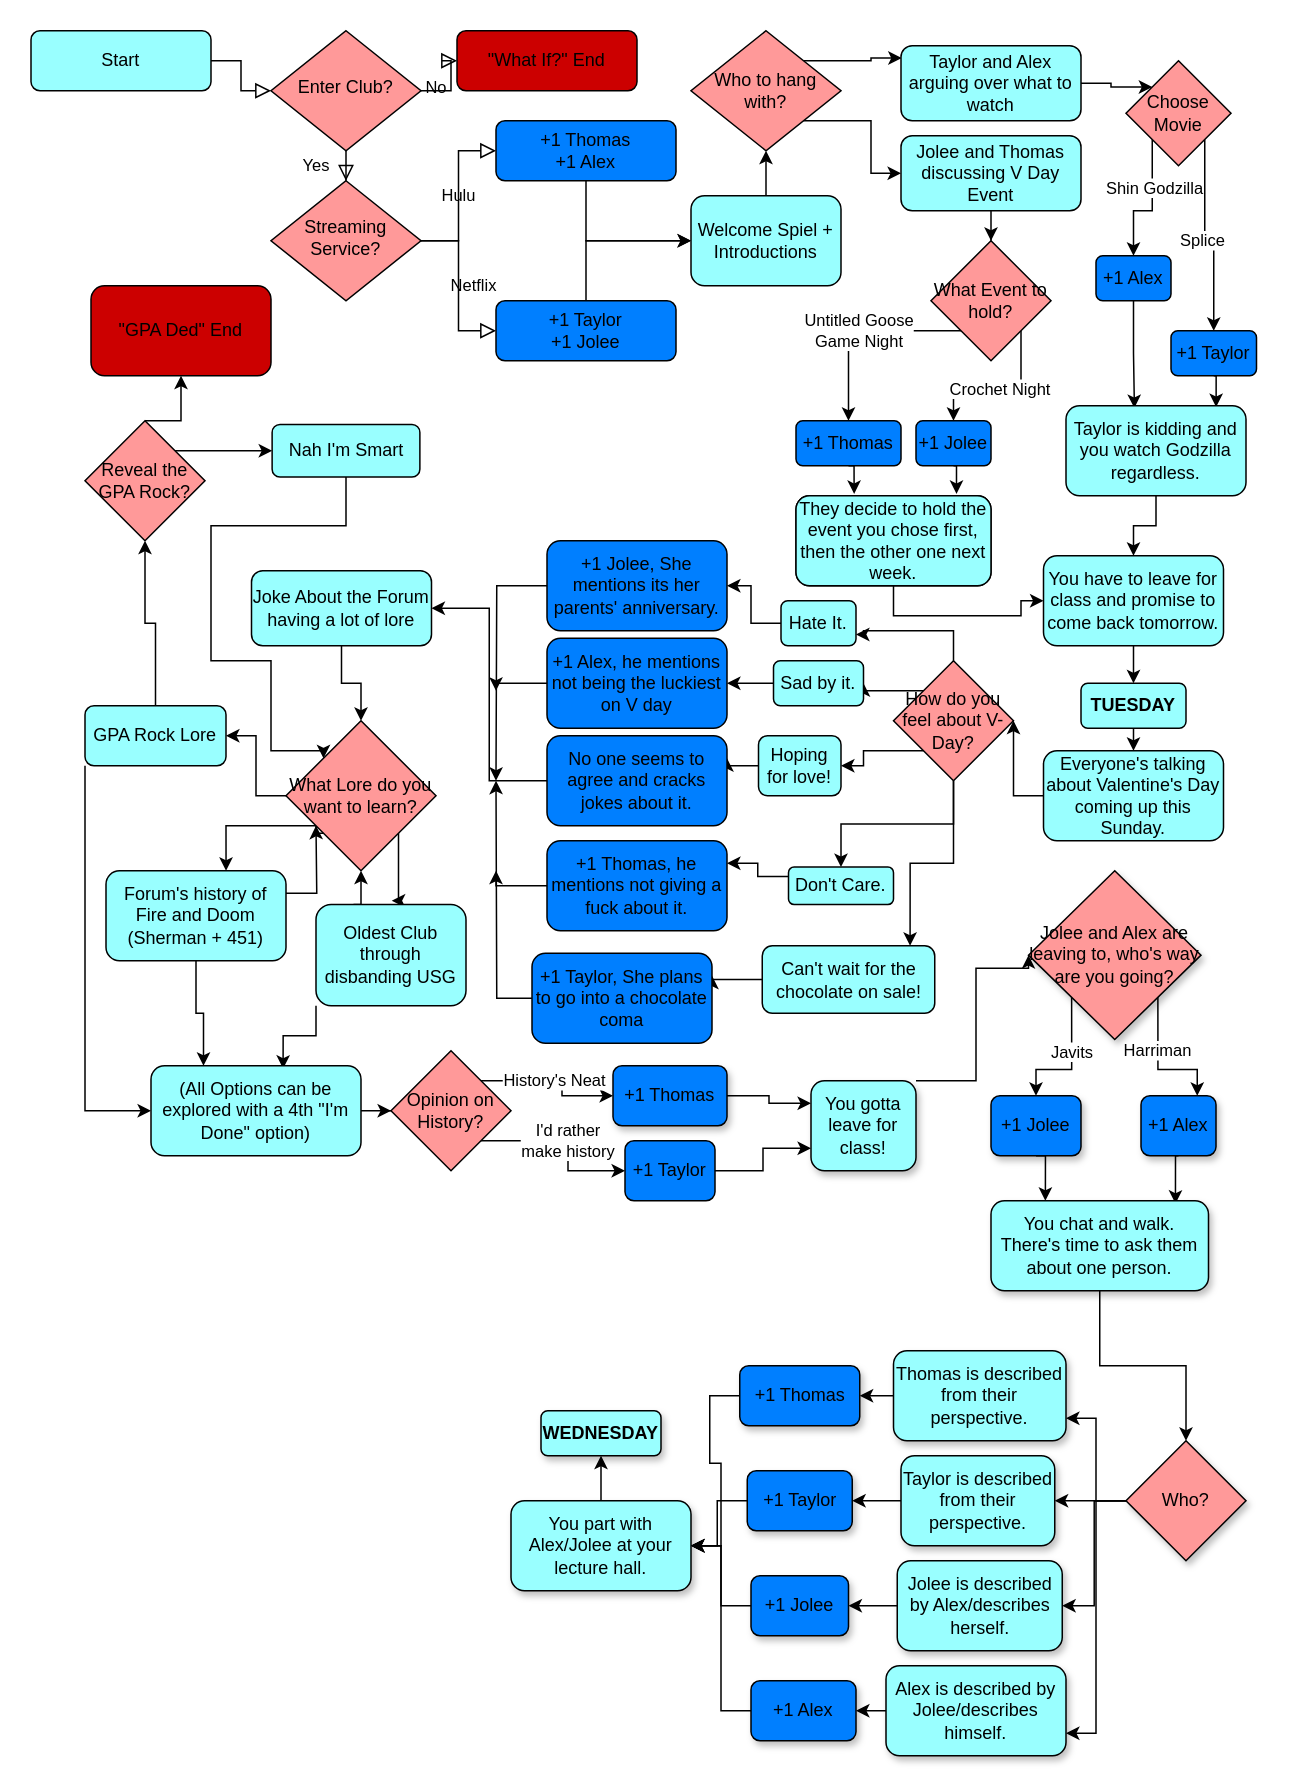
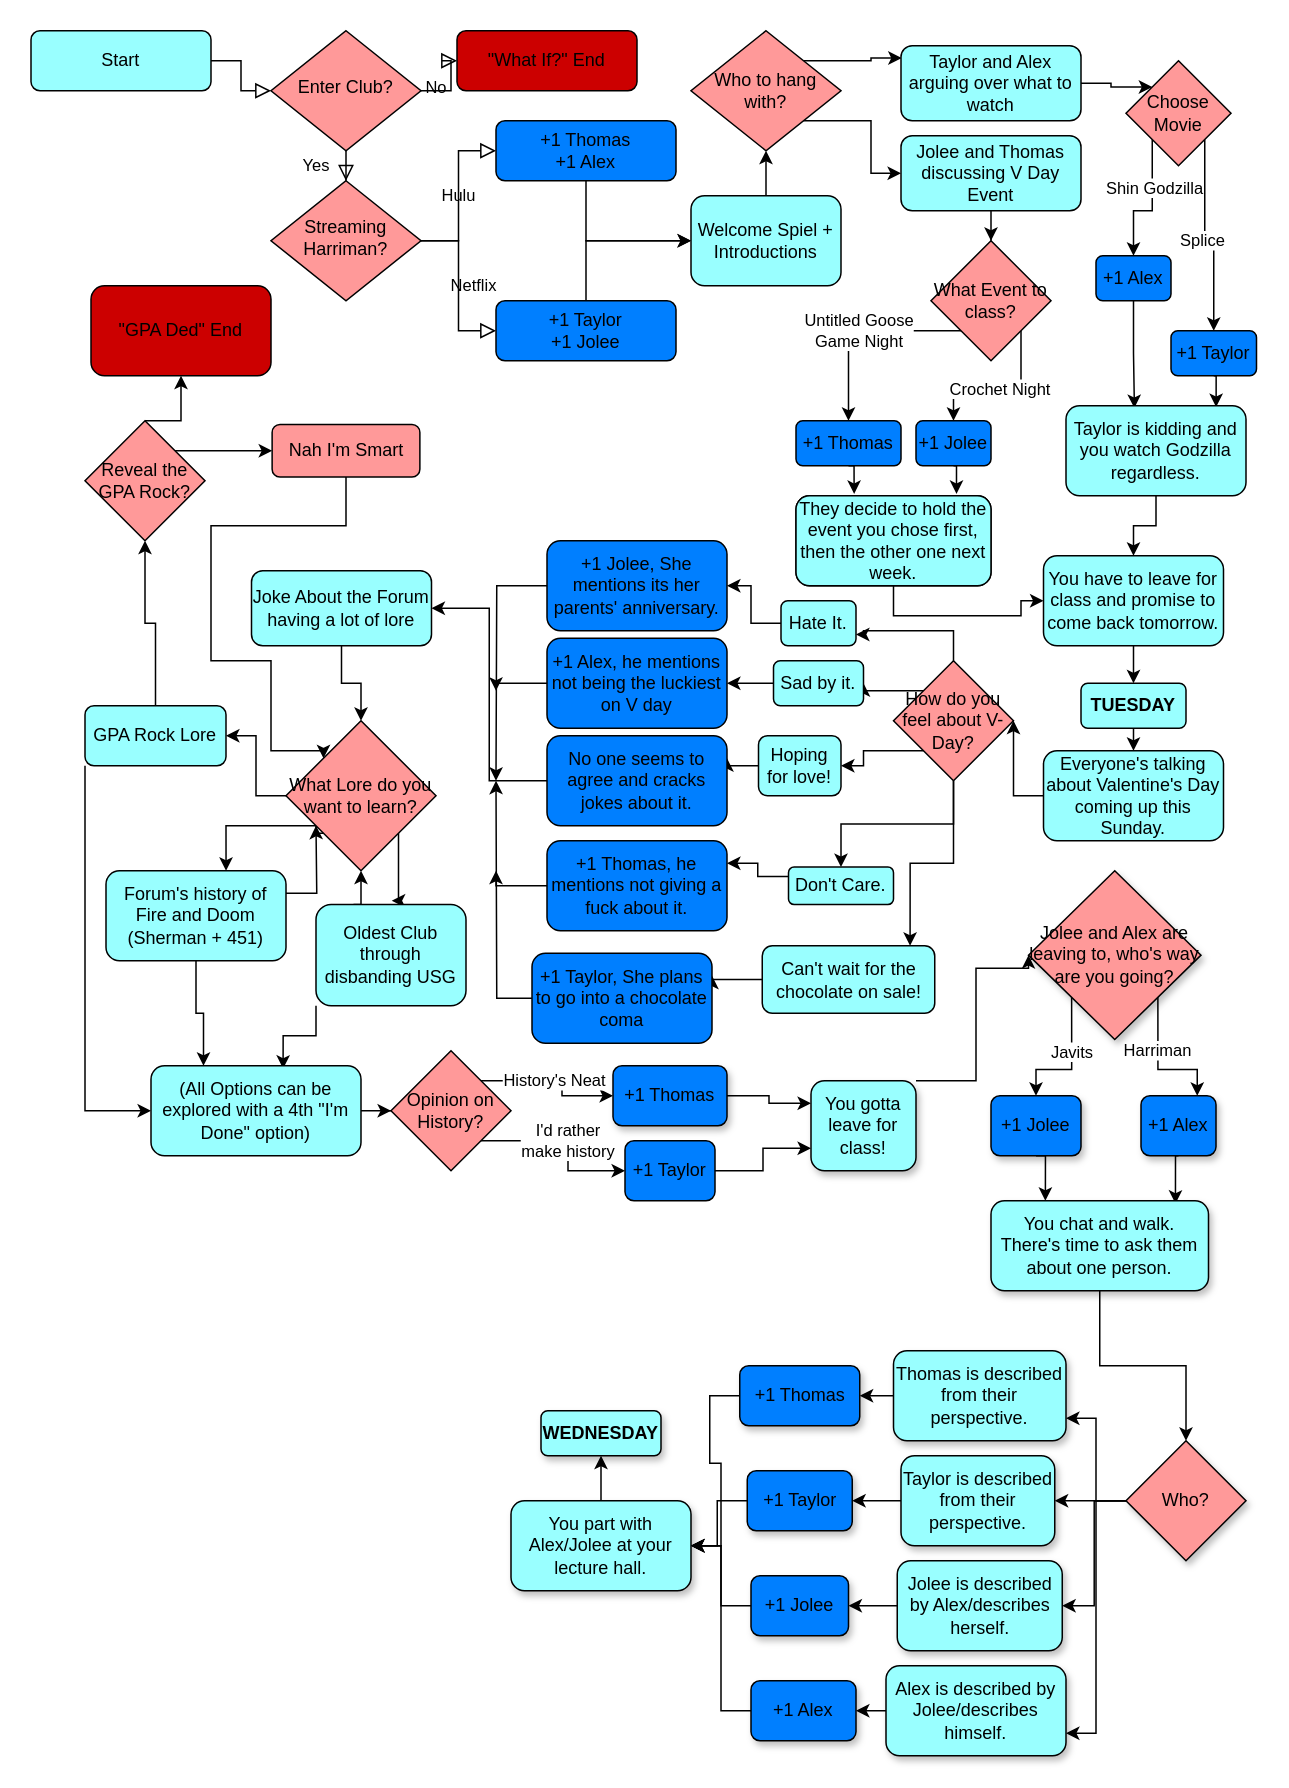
(346, 238) -> (346, 238)
(991, 301) -> (991, 301)
(346, 451) -> (346, 451)
